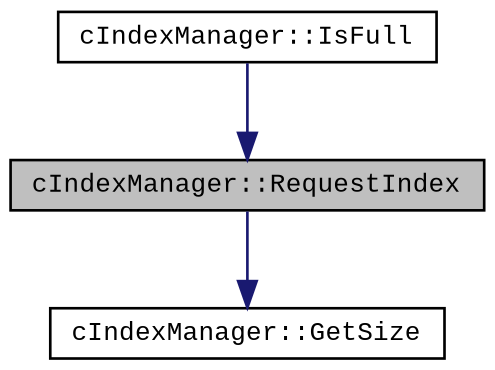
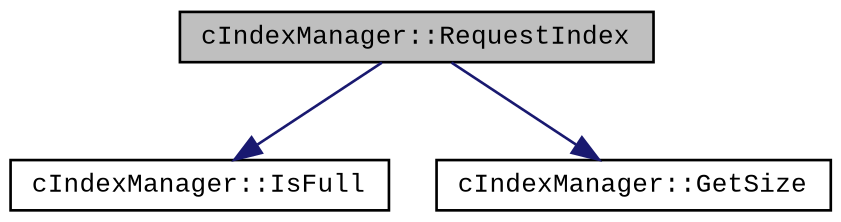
(247, 98) -> (320, 104)
